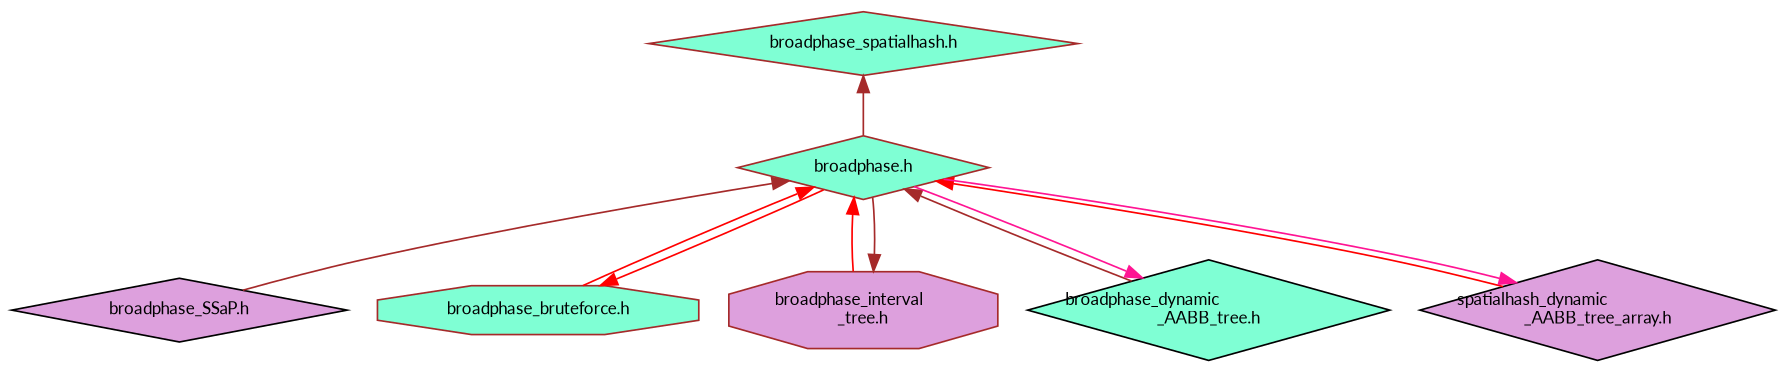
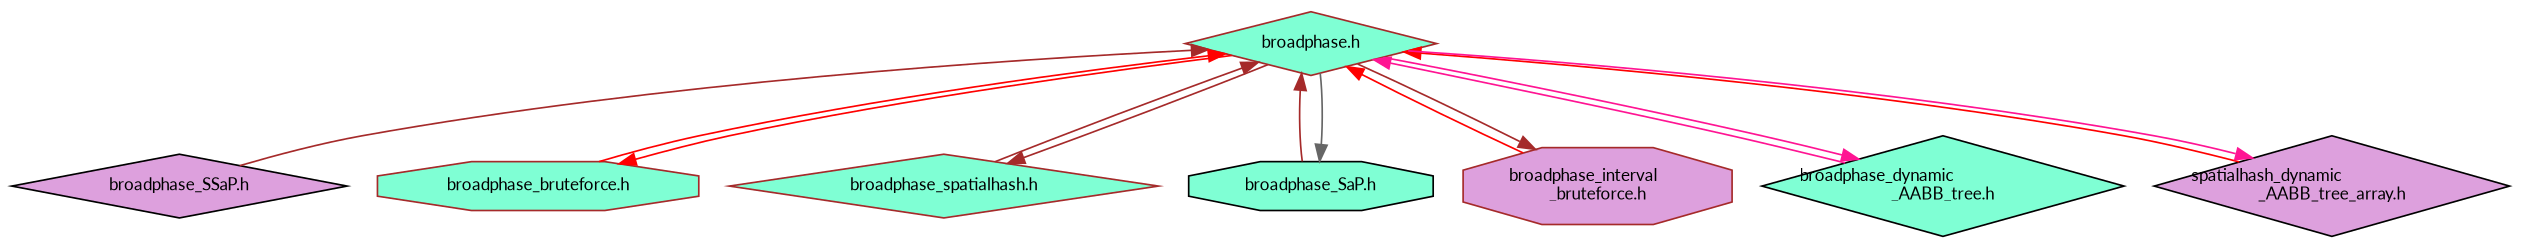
none -> (1118, 114)
none -> (1311, 186)
(1026, 239) -> (1618, 111)
(863, 310) -> (1598, 186)
